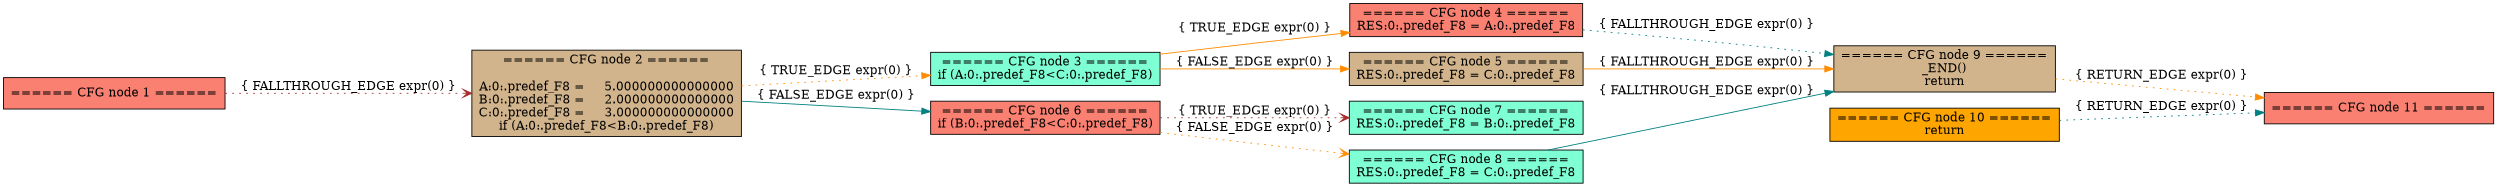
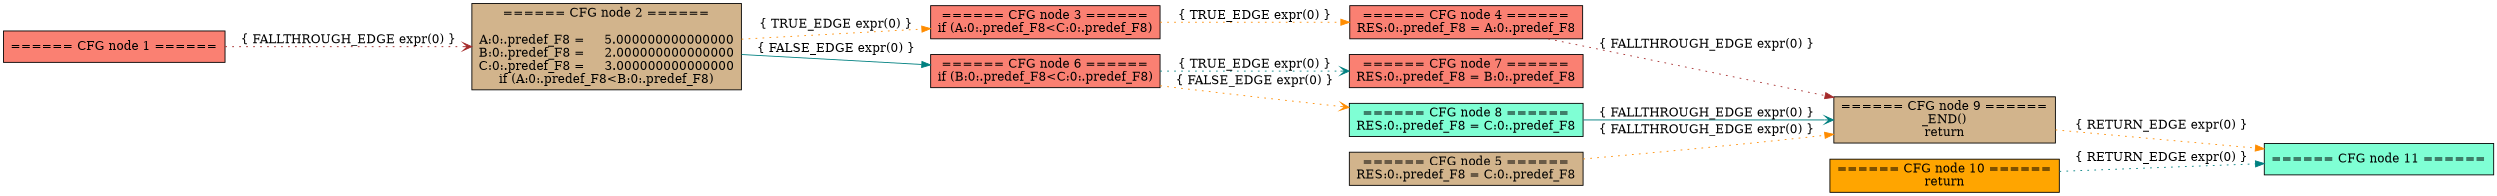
(1704, 41) -> (1687, 67)
(1251, 44) -> (1251, 22)
(1045, 69) -> (1045, 22)
(1250, 69) -> none
(1704, 69) -> (1704, 148)
(2379, 108) -> (2379, 159)
(1250, 118) -> (1250, 71)
(1466, 118) -> (1466, 71)
(1687, 122) -> (1704, 120)
